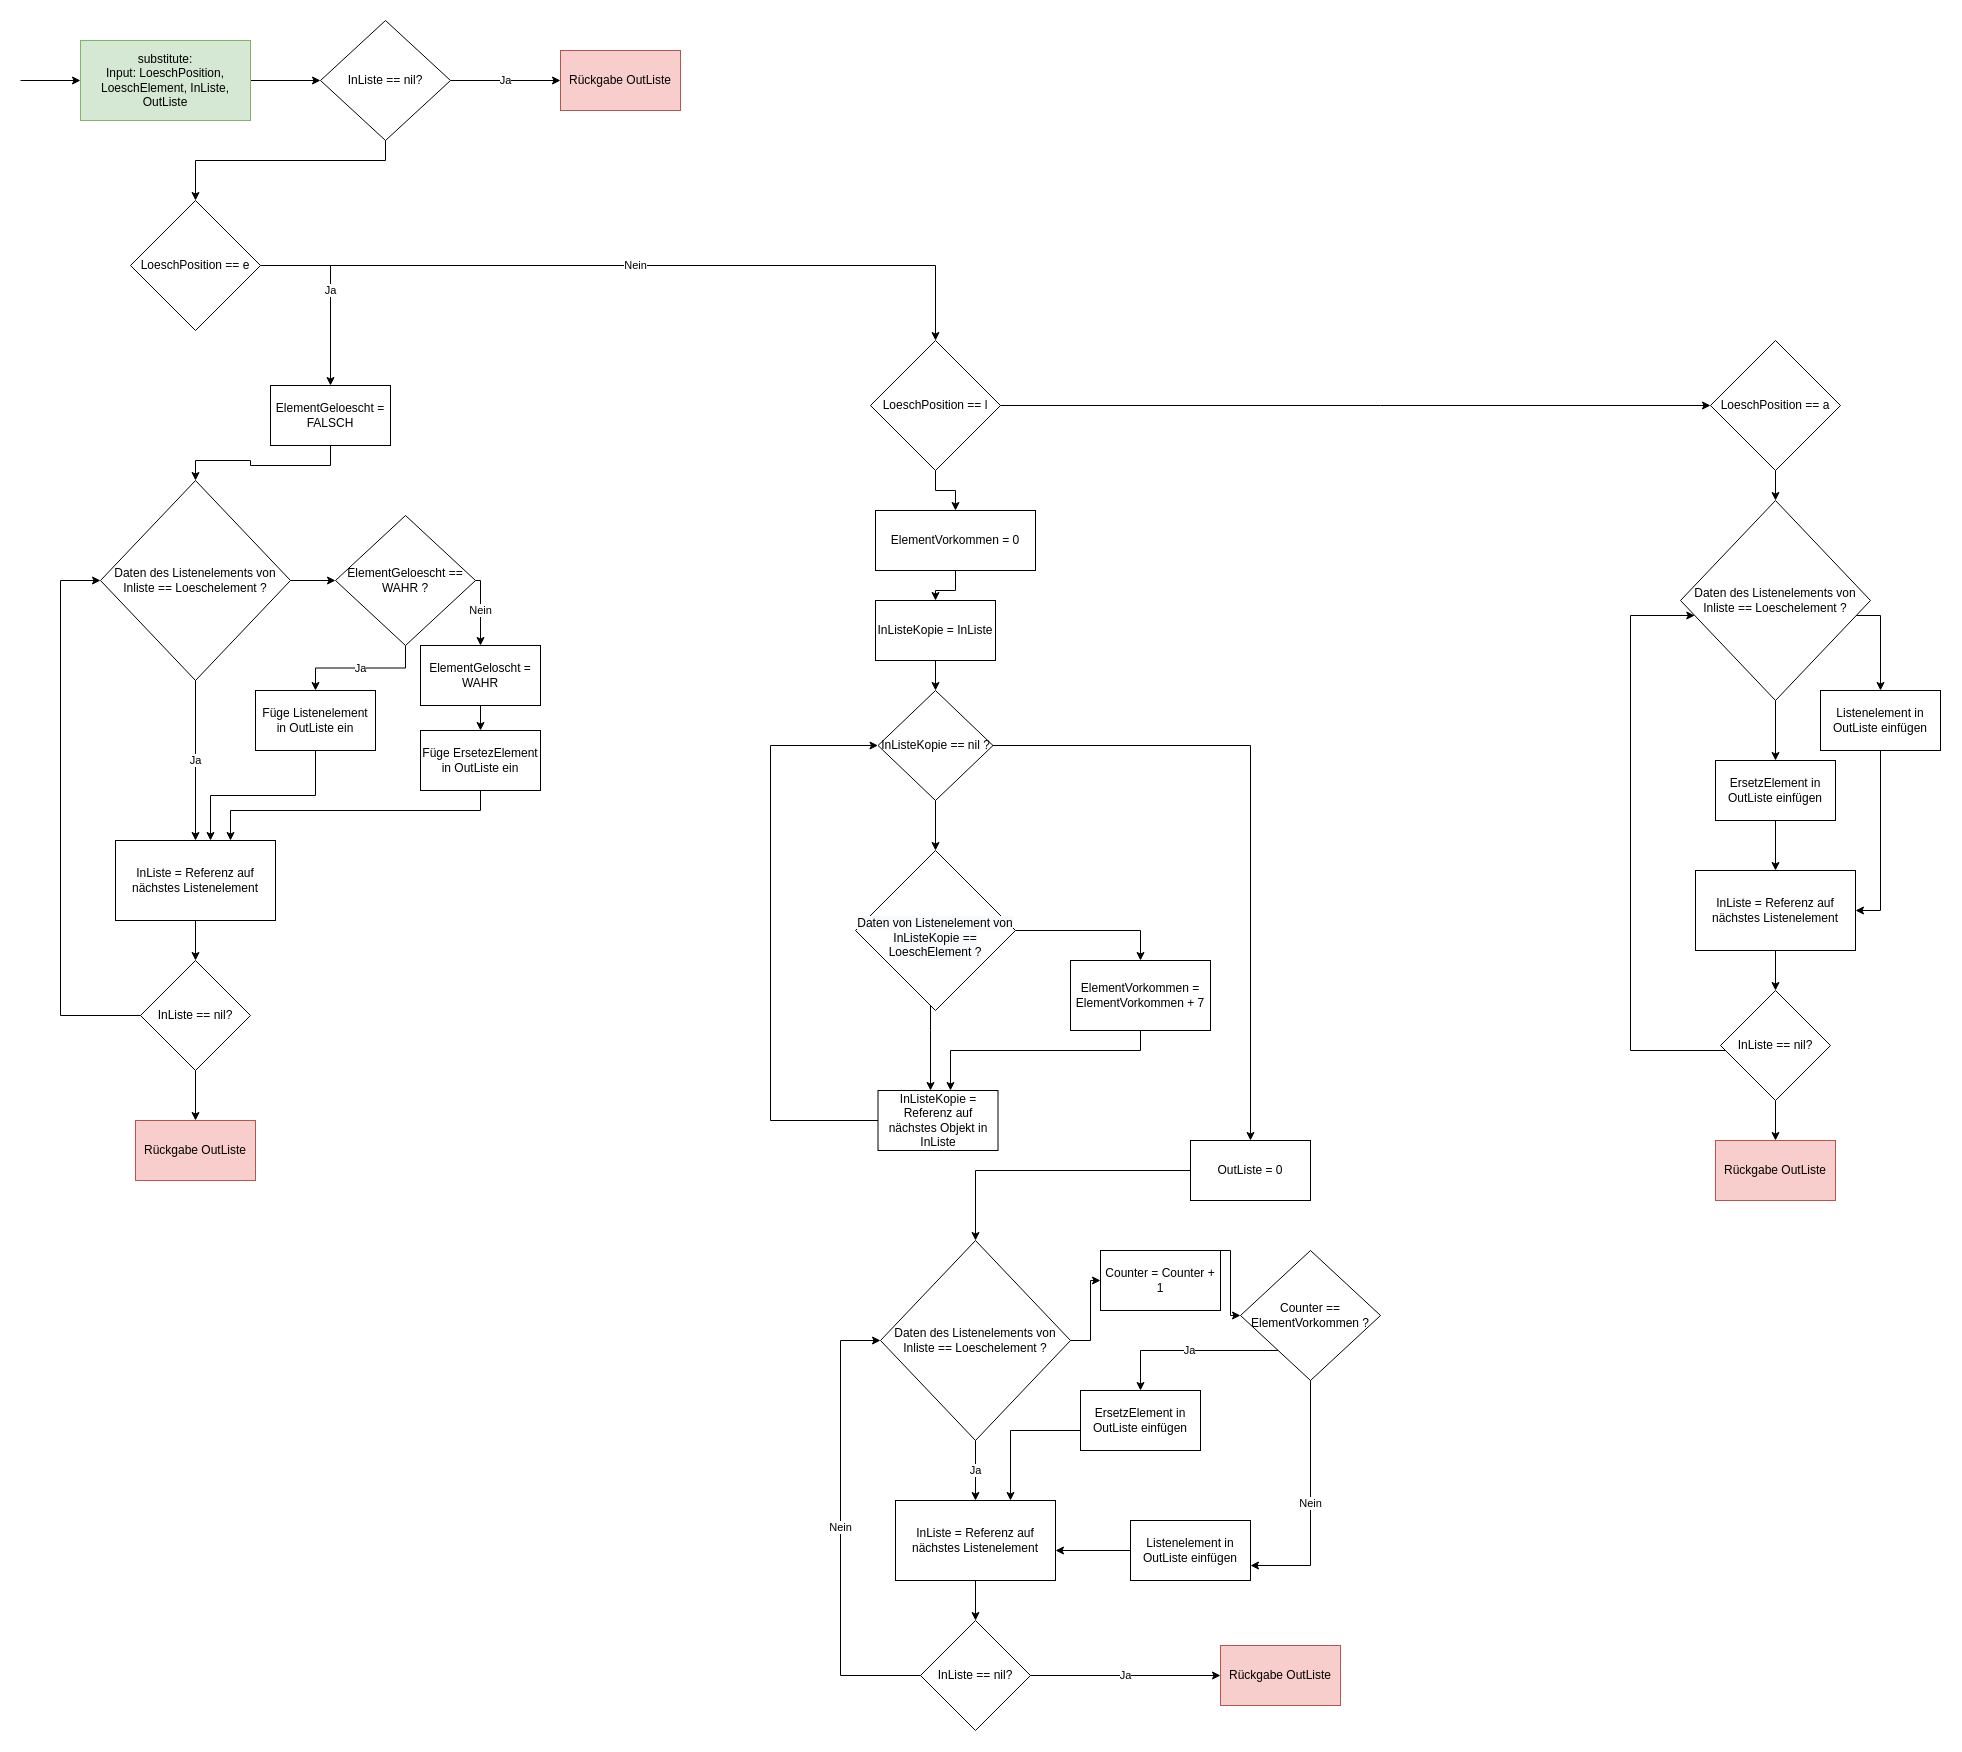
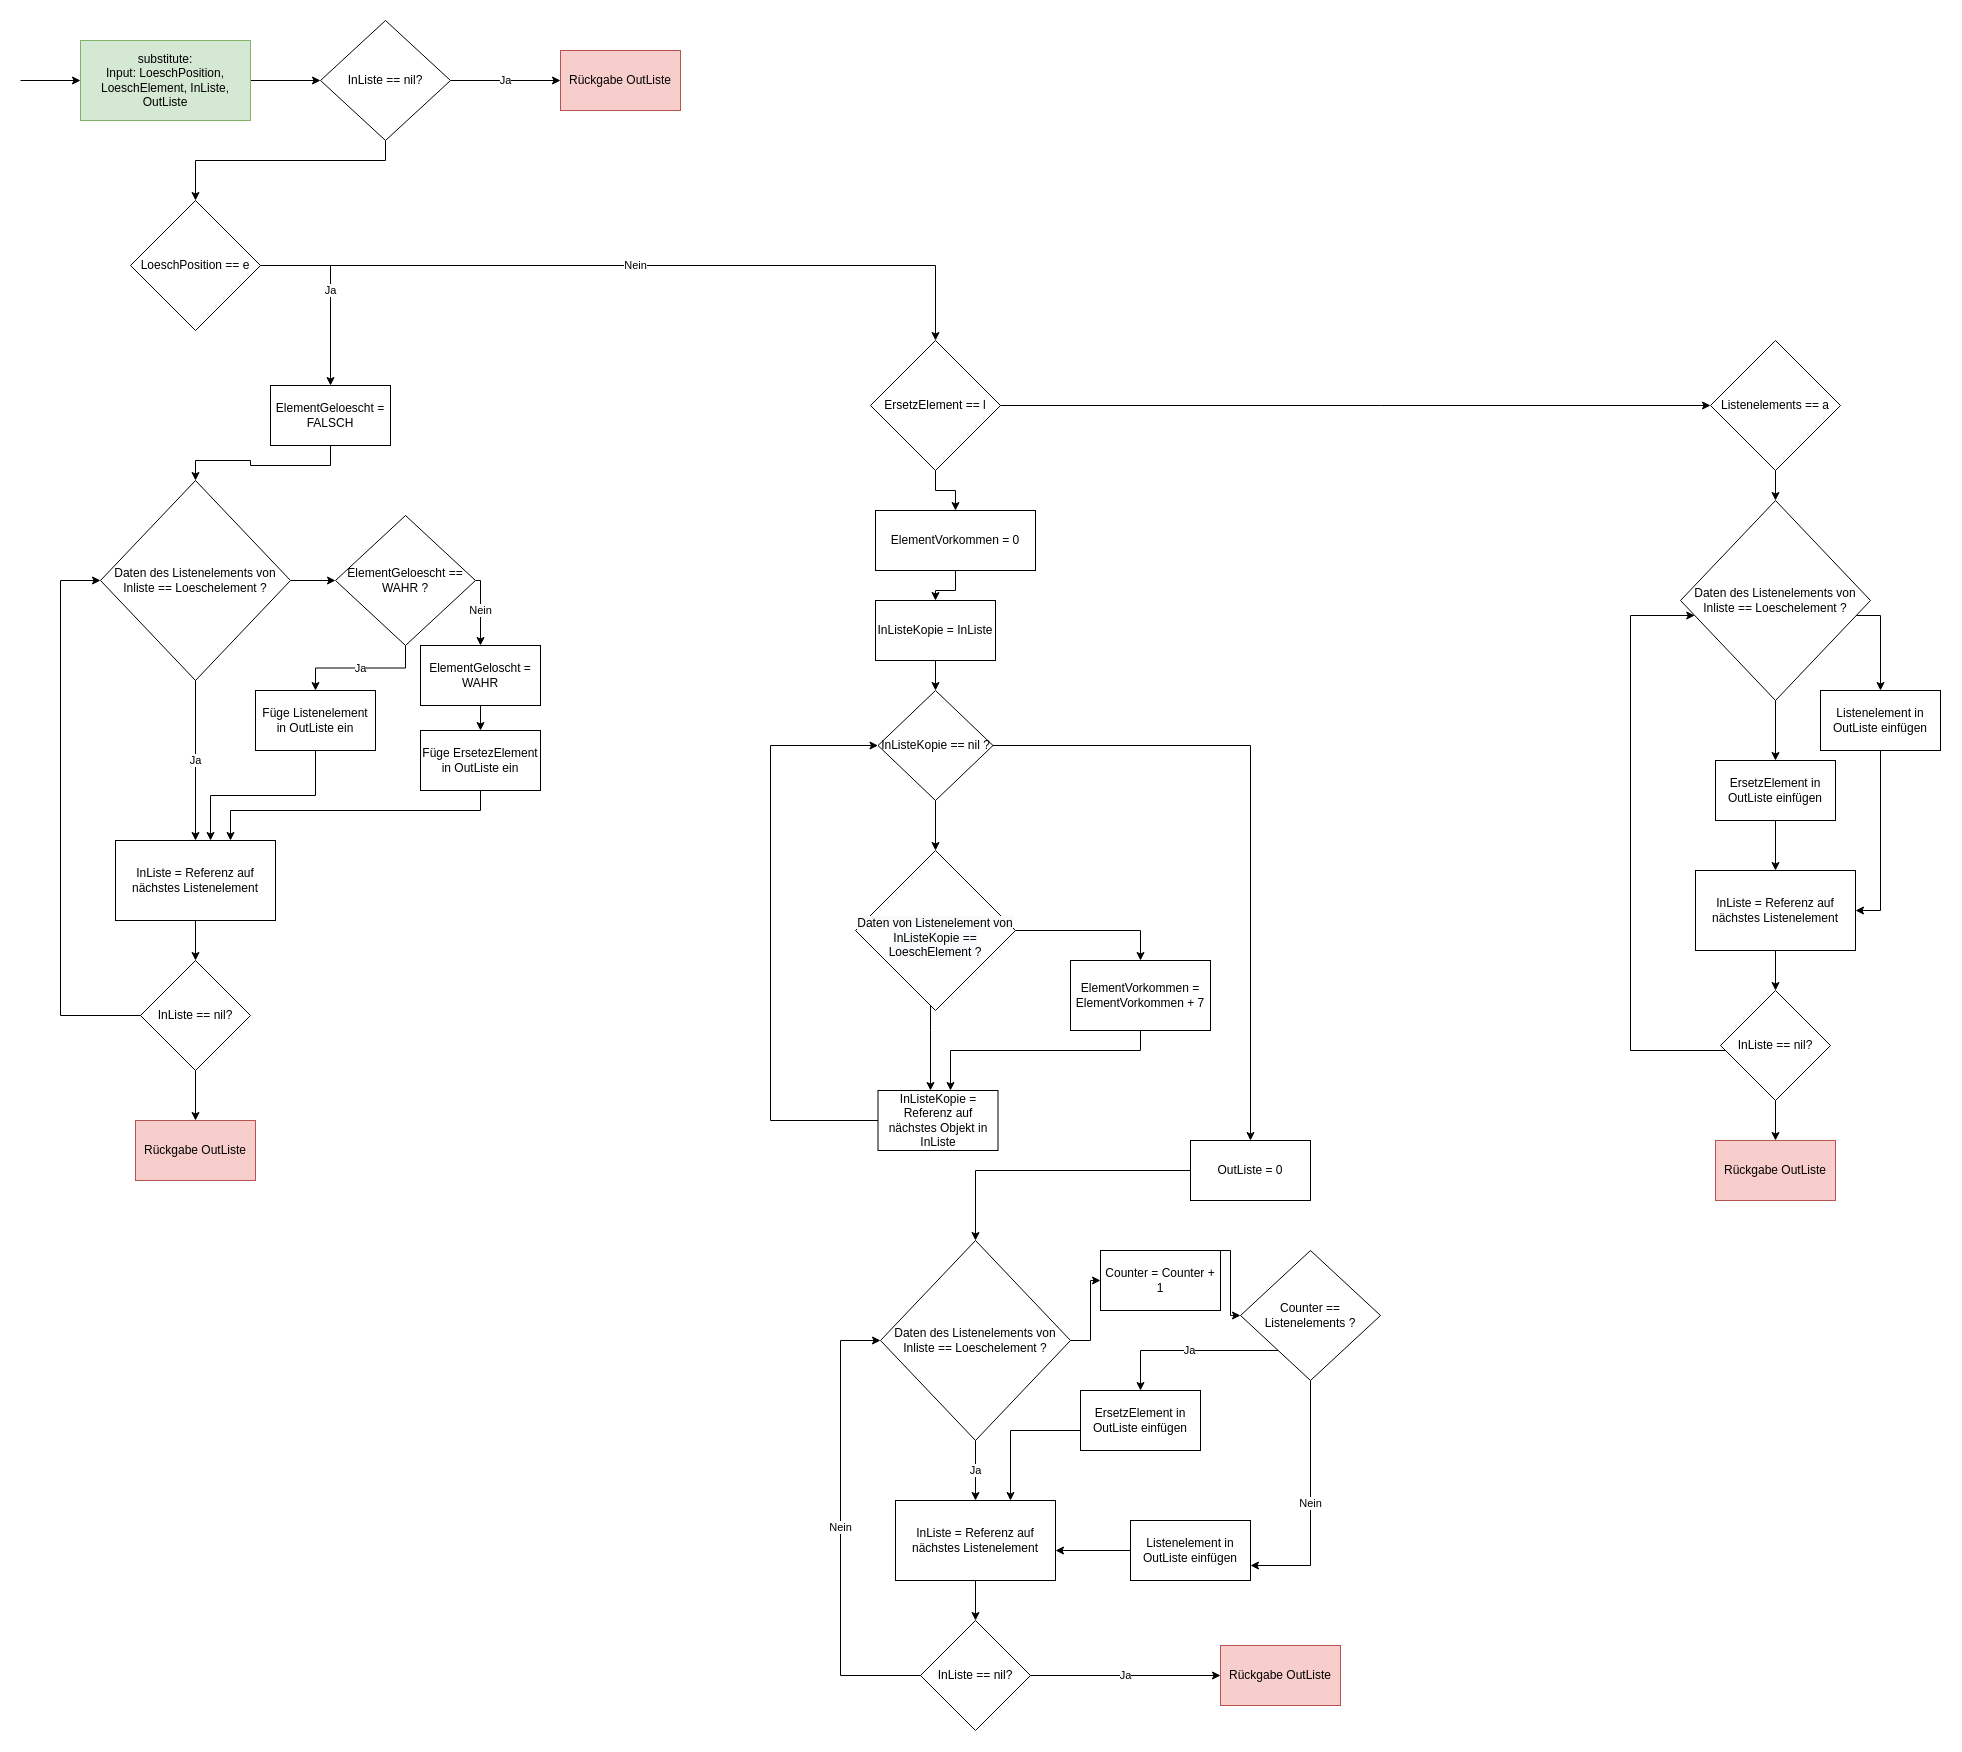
(936, 406) -> (936, 406)
(1776, 406) -> (1776, 406)
(1311, 1316) -> (1311, 1316)
